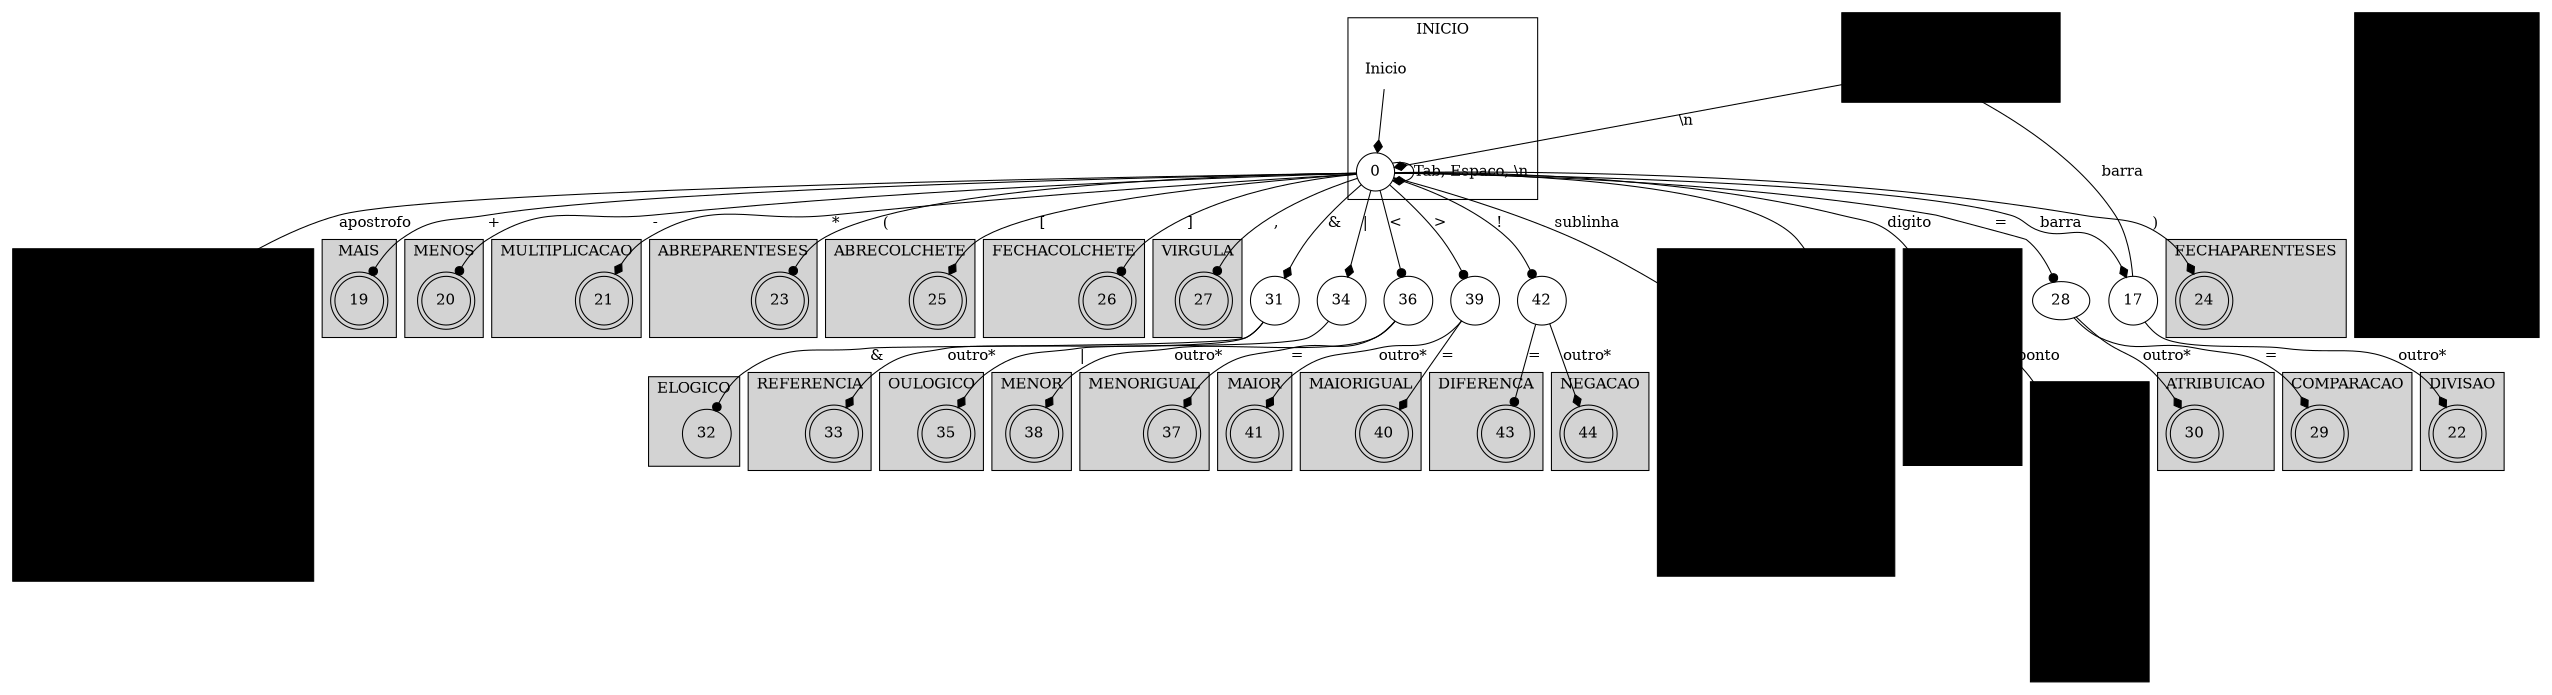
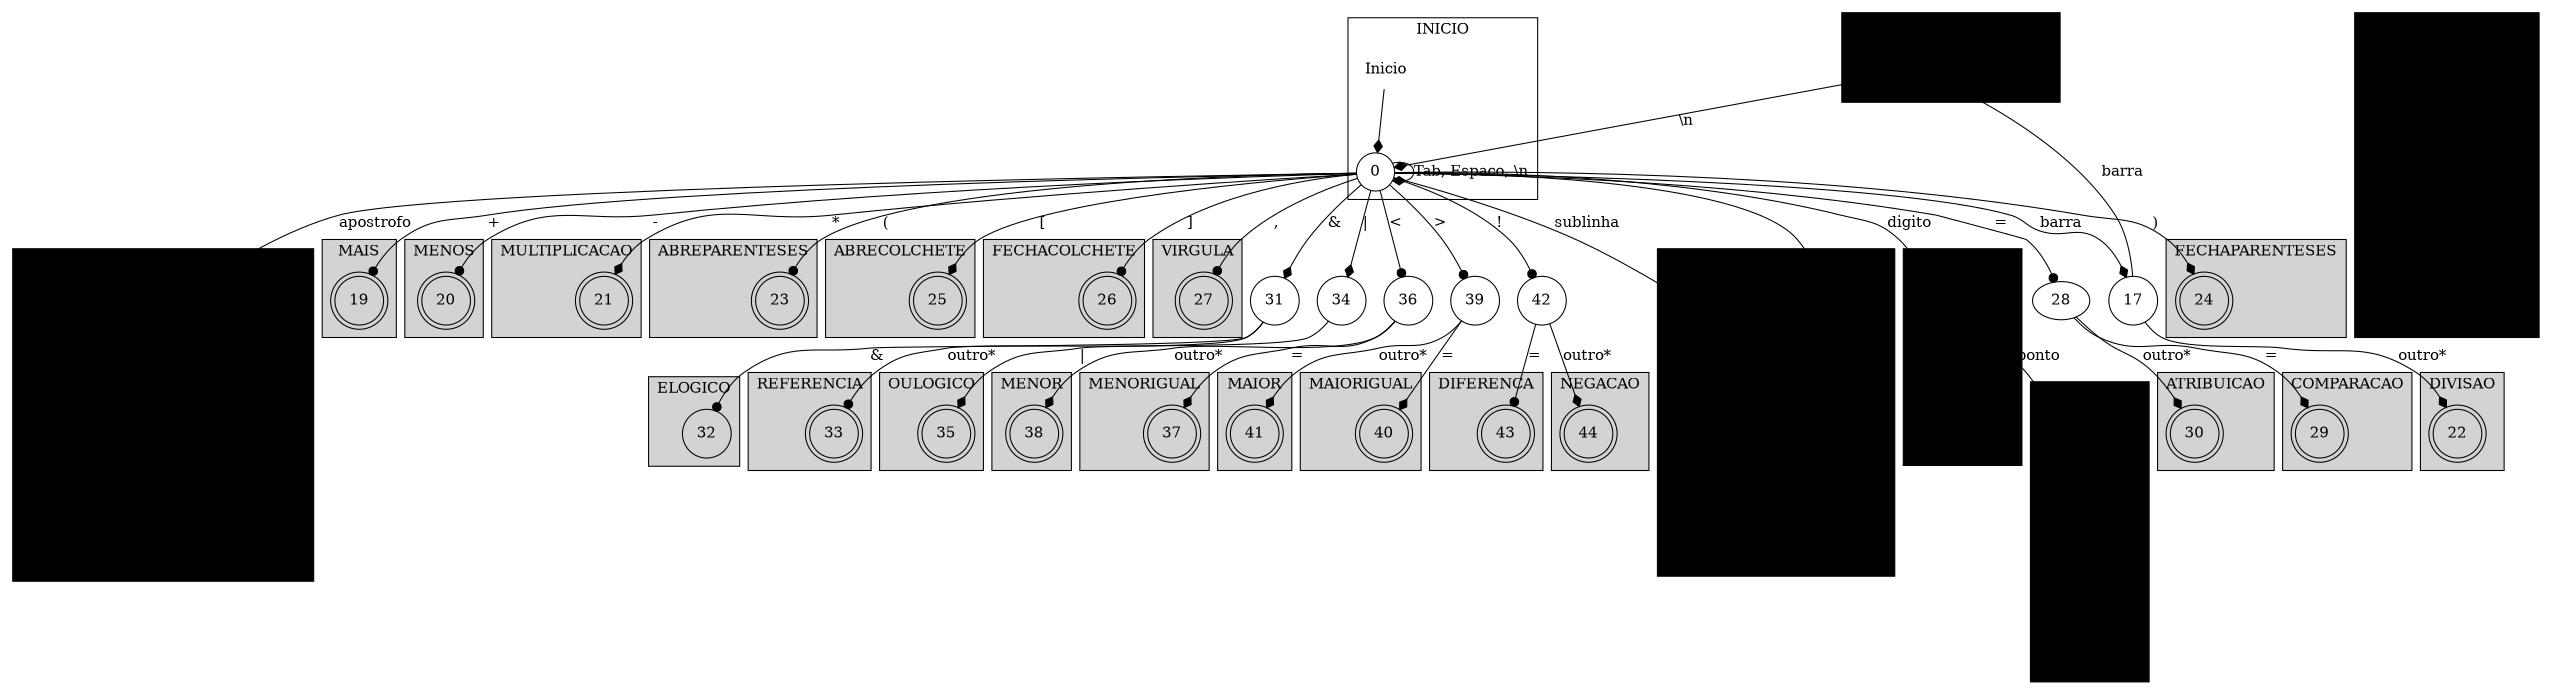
(1053, 346) -> (1051, 346)
